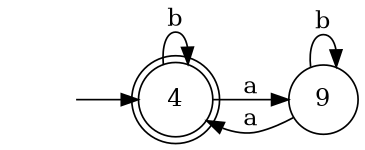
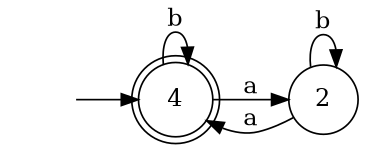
(323, 100) -> (323, 100)
